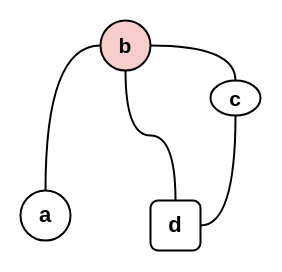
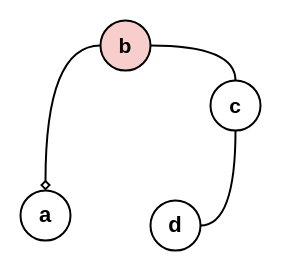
(236, 98) -> (236, 106)
(151, 136) -> none
(46, 184) -> (46, 180)
(176, 226) -> (176, 226)
